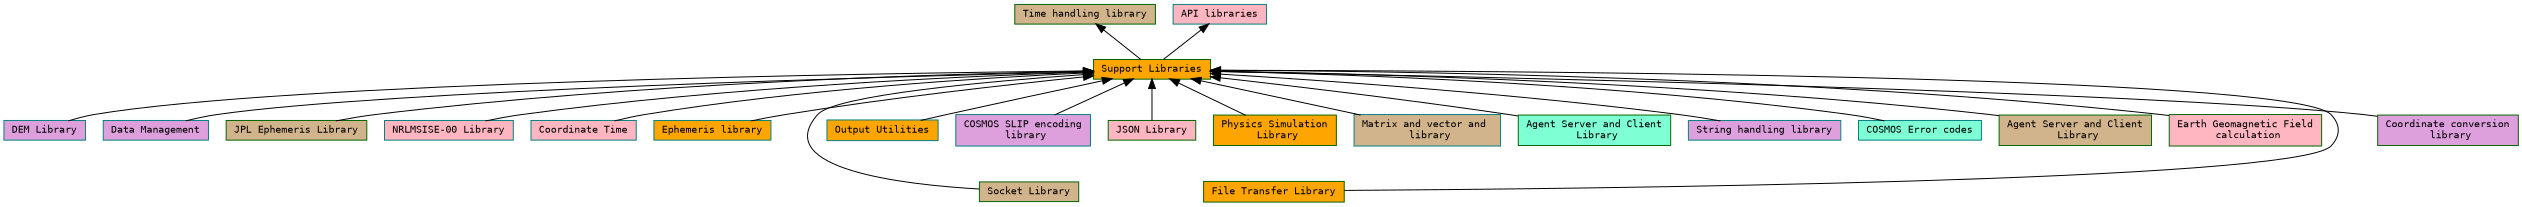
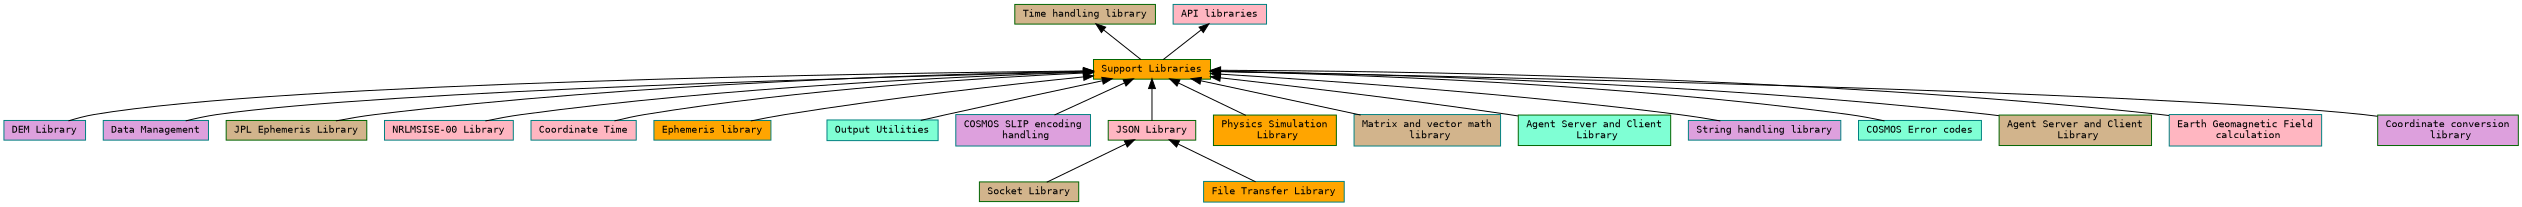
(2235, 97) -> (1217, 163)
(814, 121) -> (1086, 163)
(883, 130) -> (883, 130)
(1023, 130) -> (1023, 130)
(1427, 130) -> (1427, 130)
(2245, 130) -> (2245, 130)
(1274, 192) -> (1274, 192)
